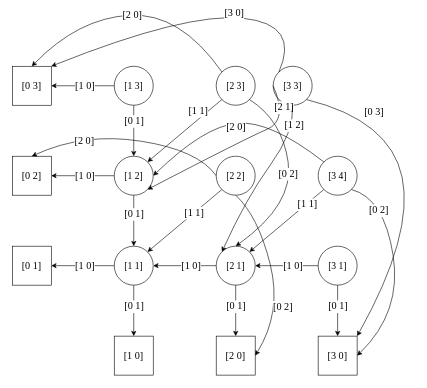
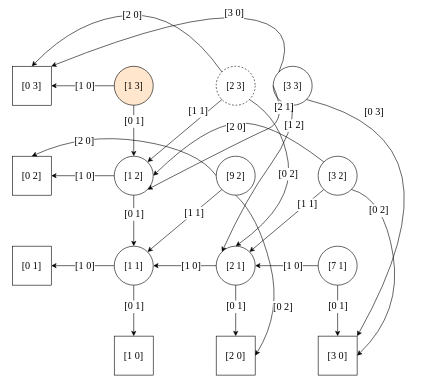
(134, 86) -> (134, 86)
(236, 86) -> (236, 86)
(236, 176) -> (236, 176)
(338, 176) -> (338, 176)
(338, 266) -> (338, 266)
